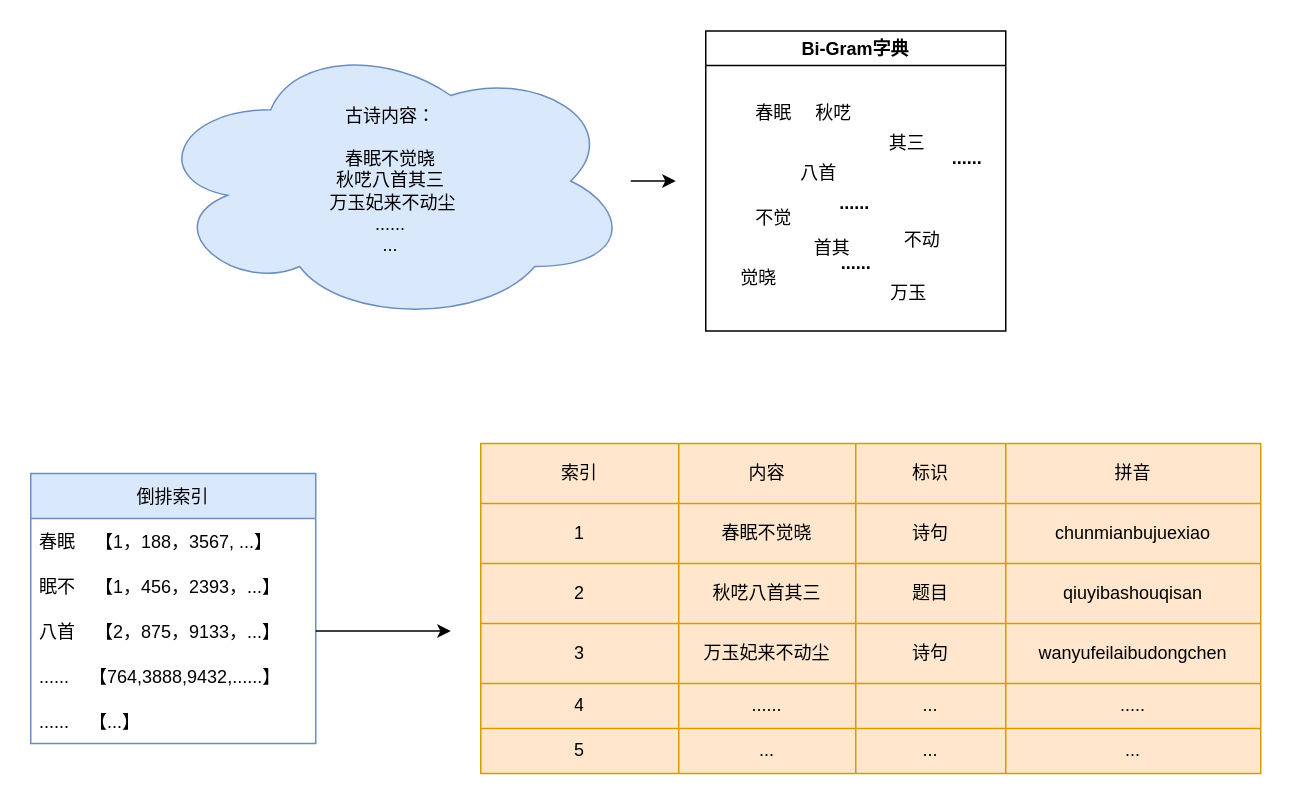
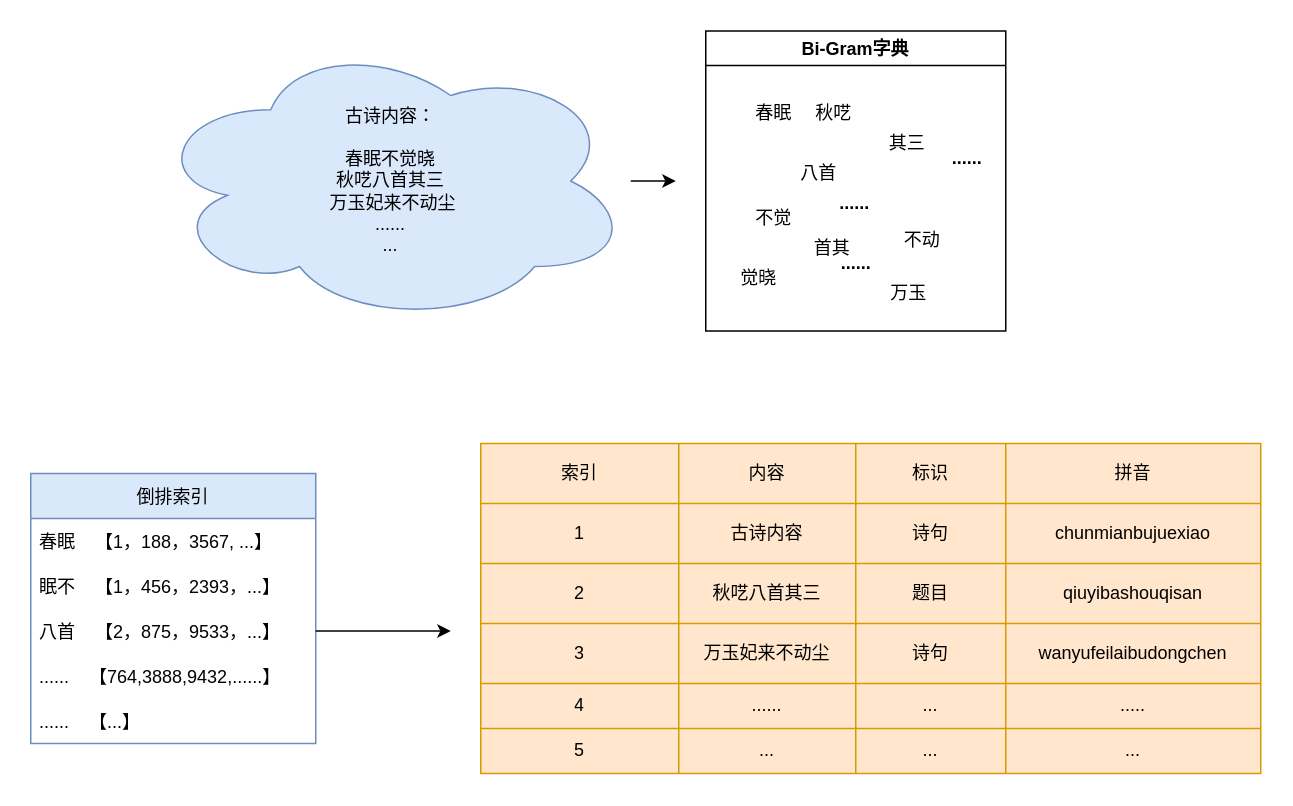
(767, 533) -> (767, 533)
(171, 632) -> (171, 632)
